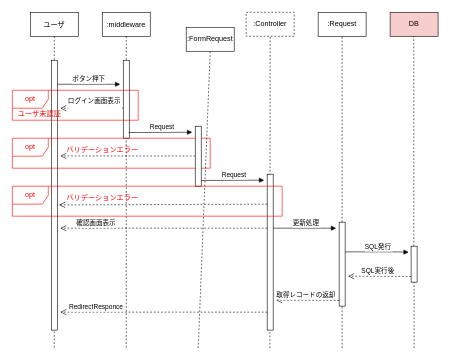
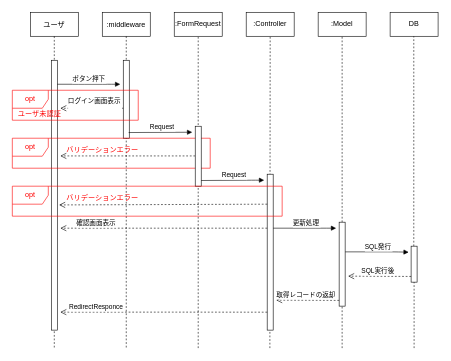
(270, 24) -> (270, 24)
(342, 24) -> (342, 24)
(414, 24) -> (414, 24)
(210, 39) -> (198, 24)
